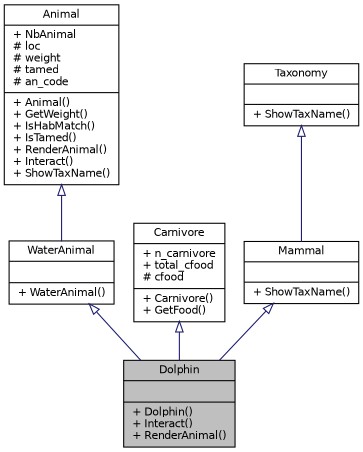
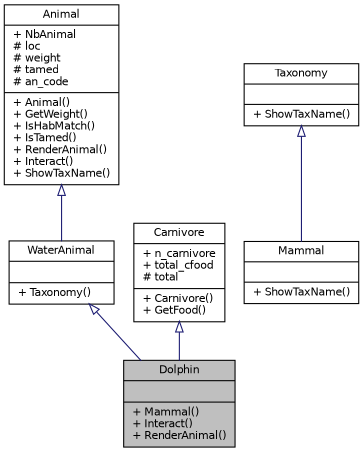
(163, 277) -> (161, 277)
(62, 293) -> (55, 293)
(243, 336) -> none
(163, 412) -> (166, 412)
